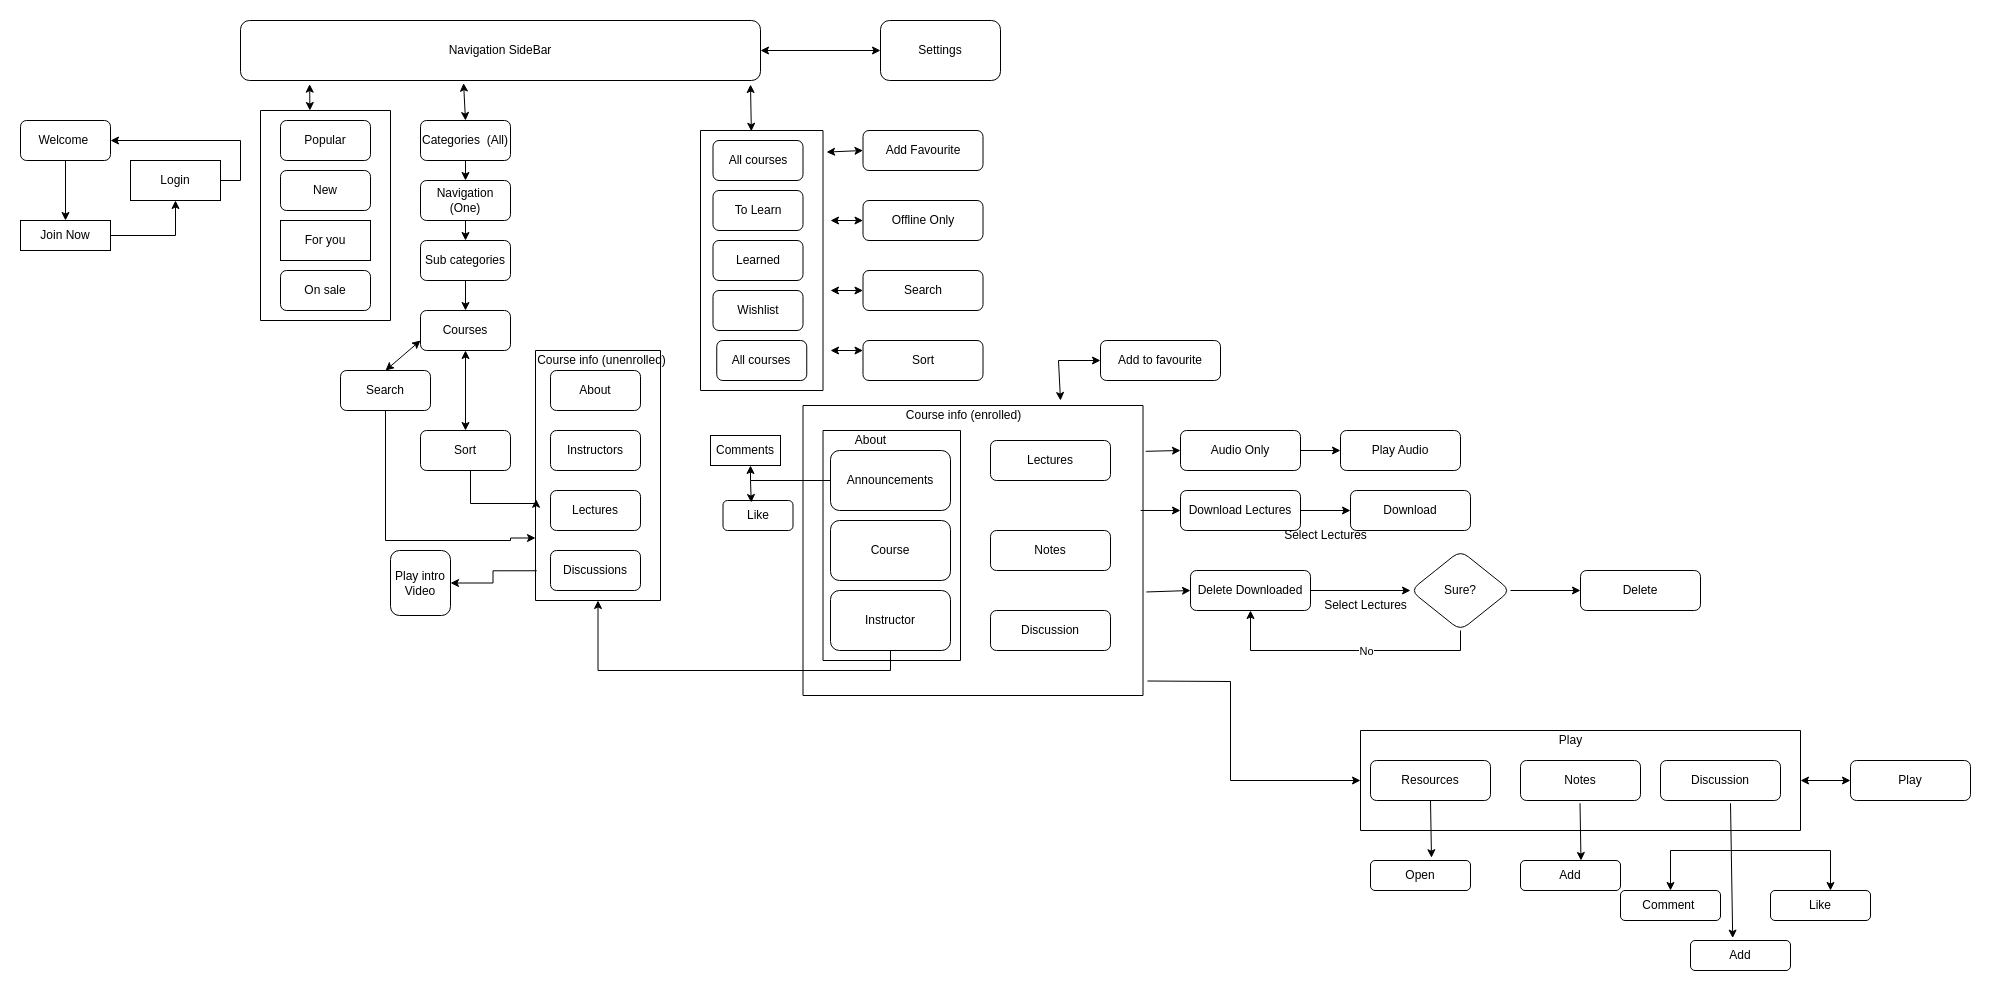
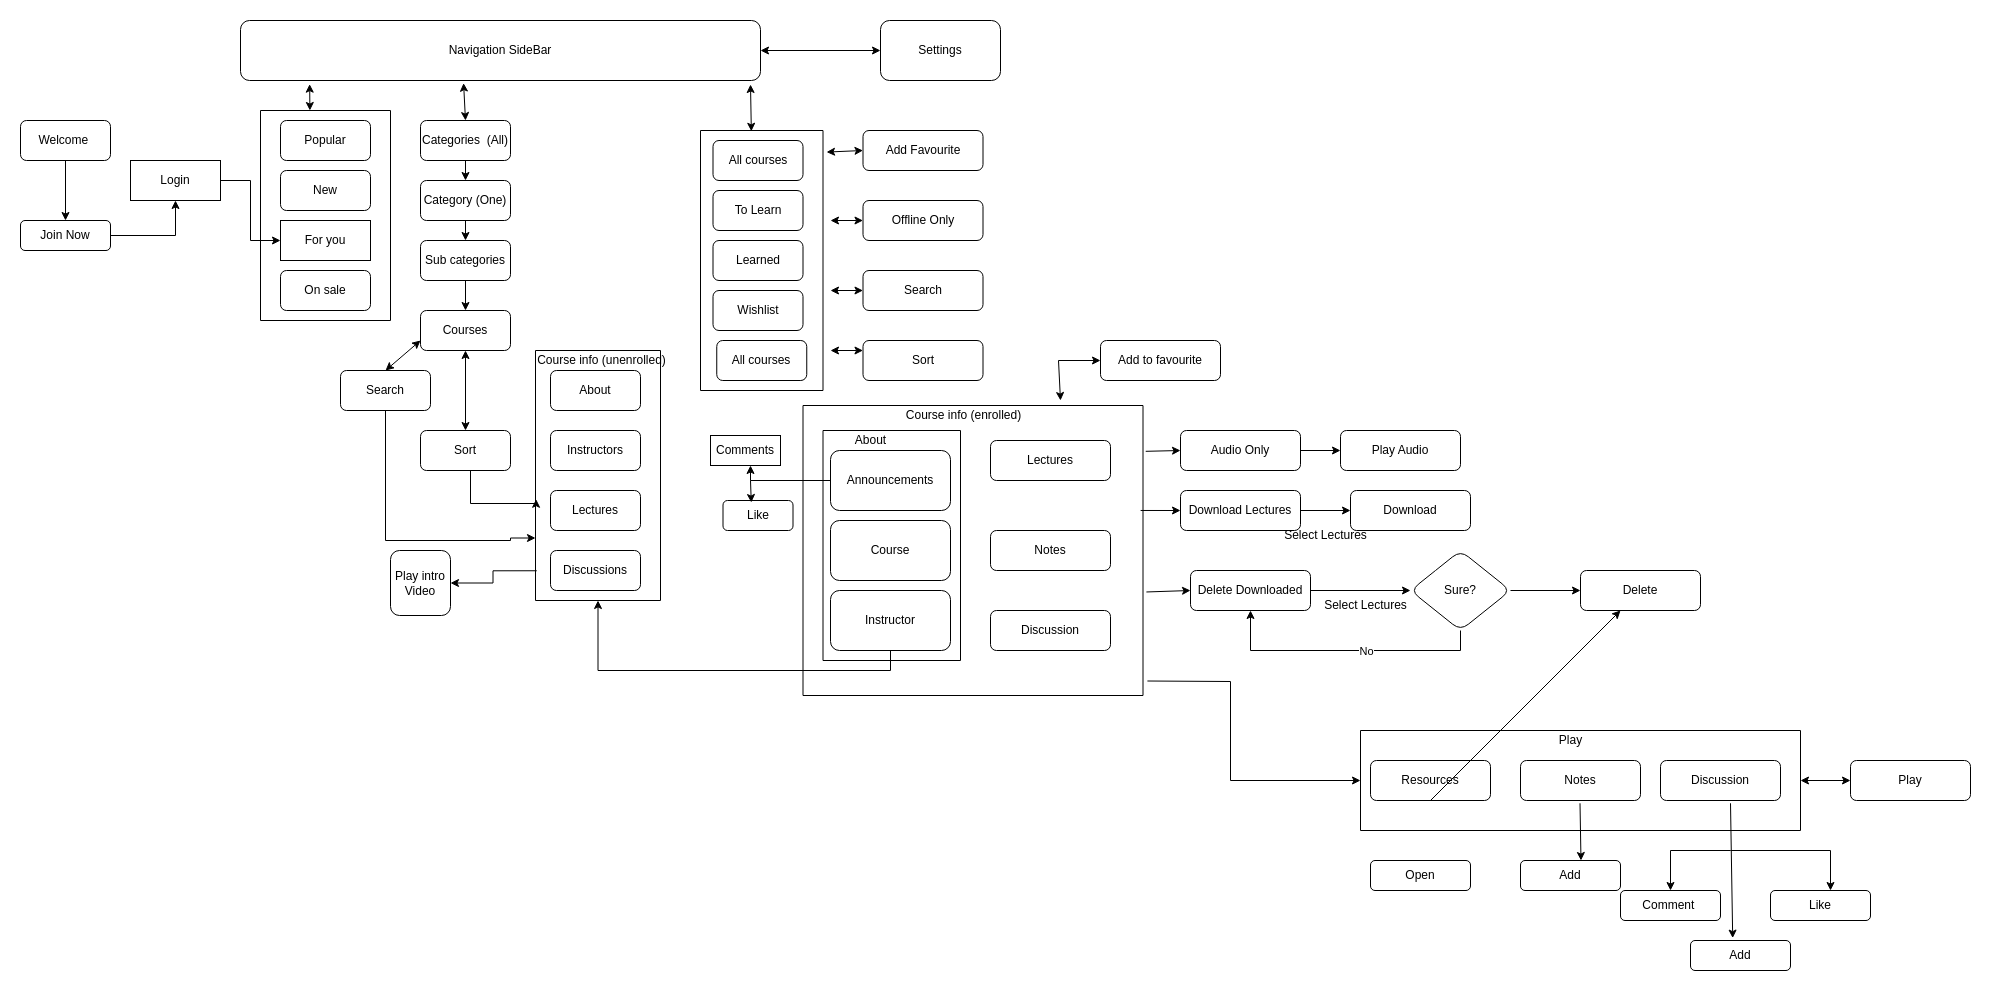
(200, 141) -> (251, 216)
(466, 201) -> (466, 201)
(66, 236) -> (66, 236)
(1431, 826) -> (1523, 708)
